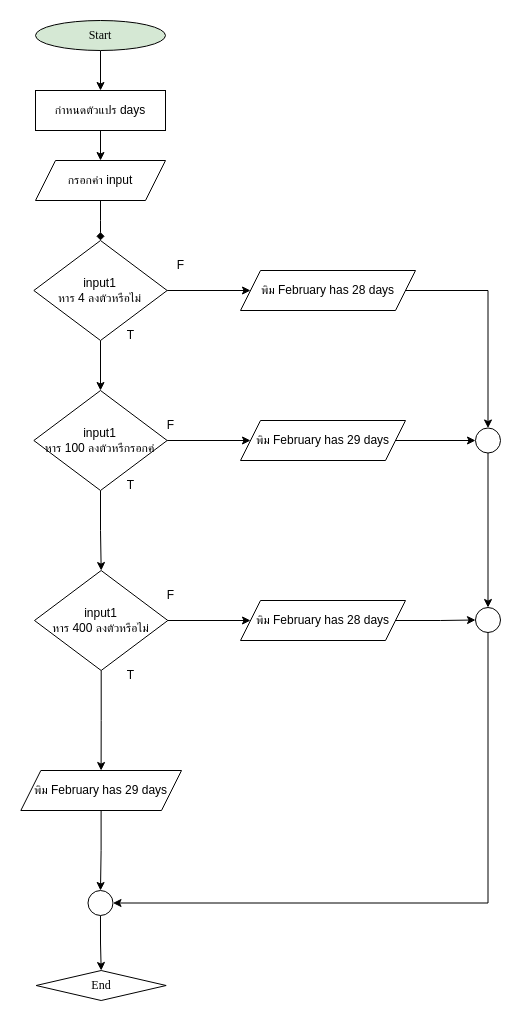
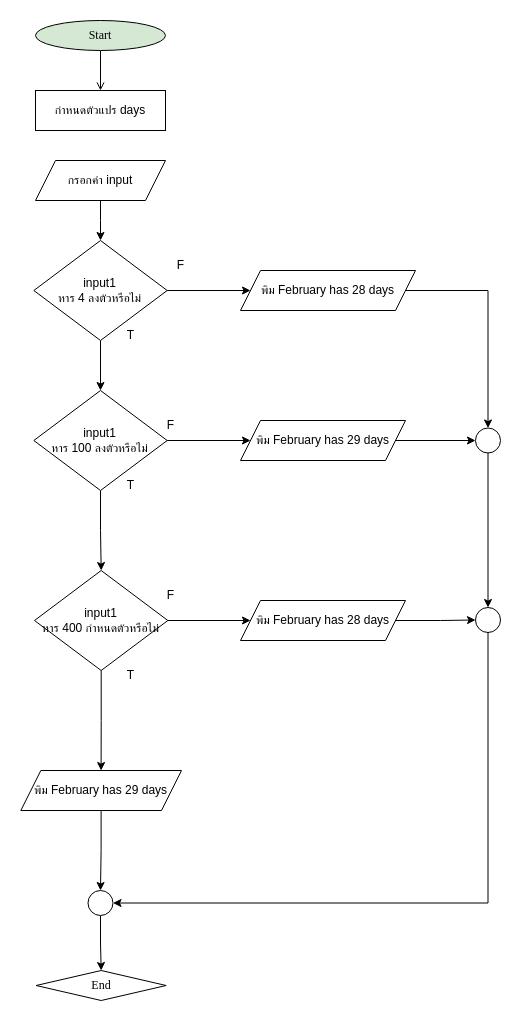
(101, 82) -> (101, 84)
(101, 150) -> none
(101, 232) -> (101, 232)
(100, 441) -> (100, 441)
(101, 621) -> (101, 621)
